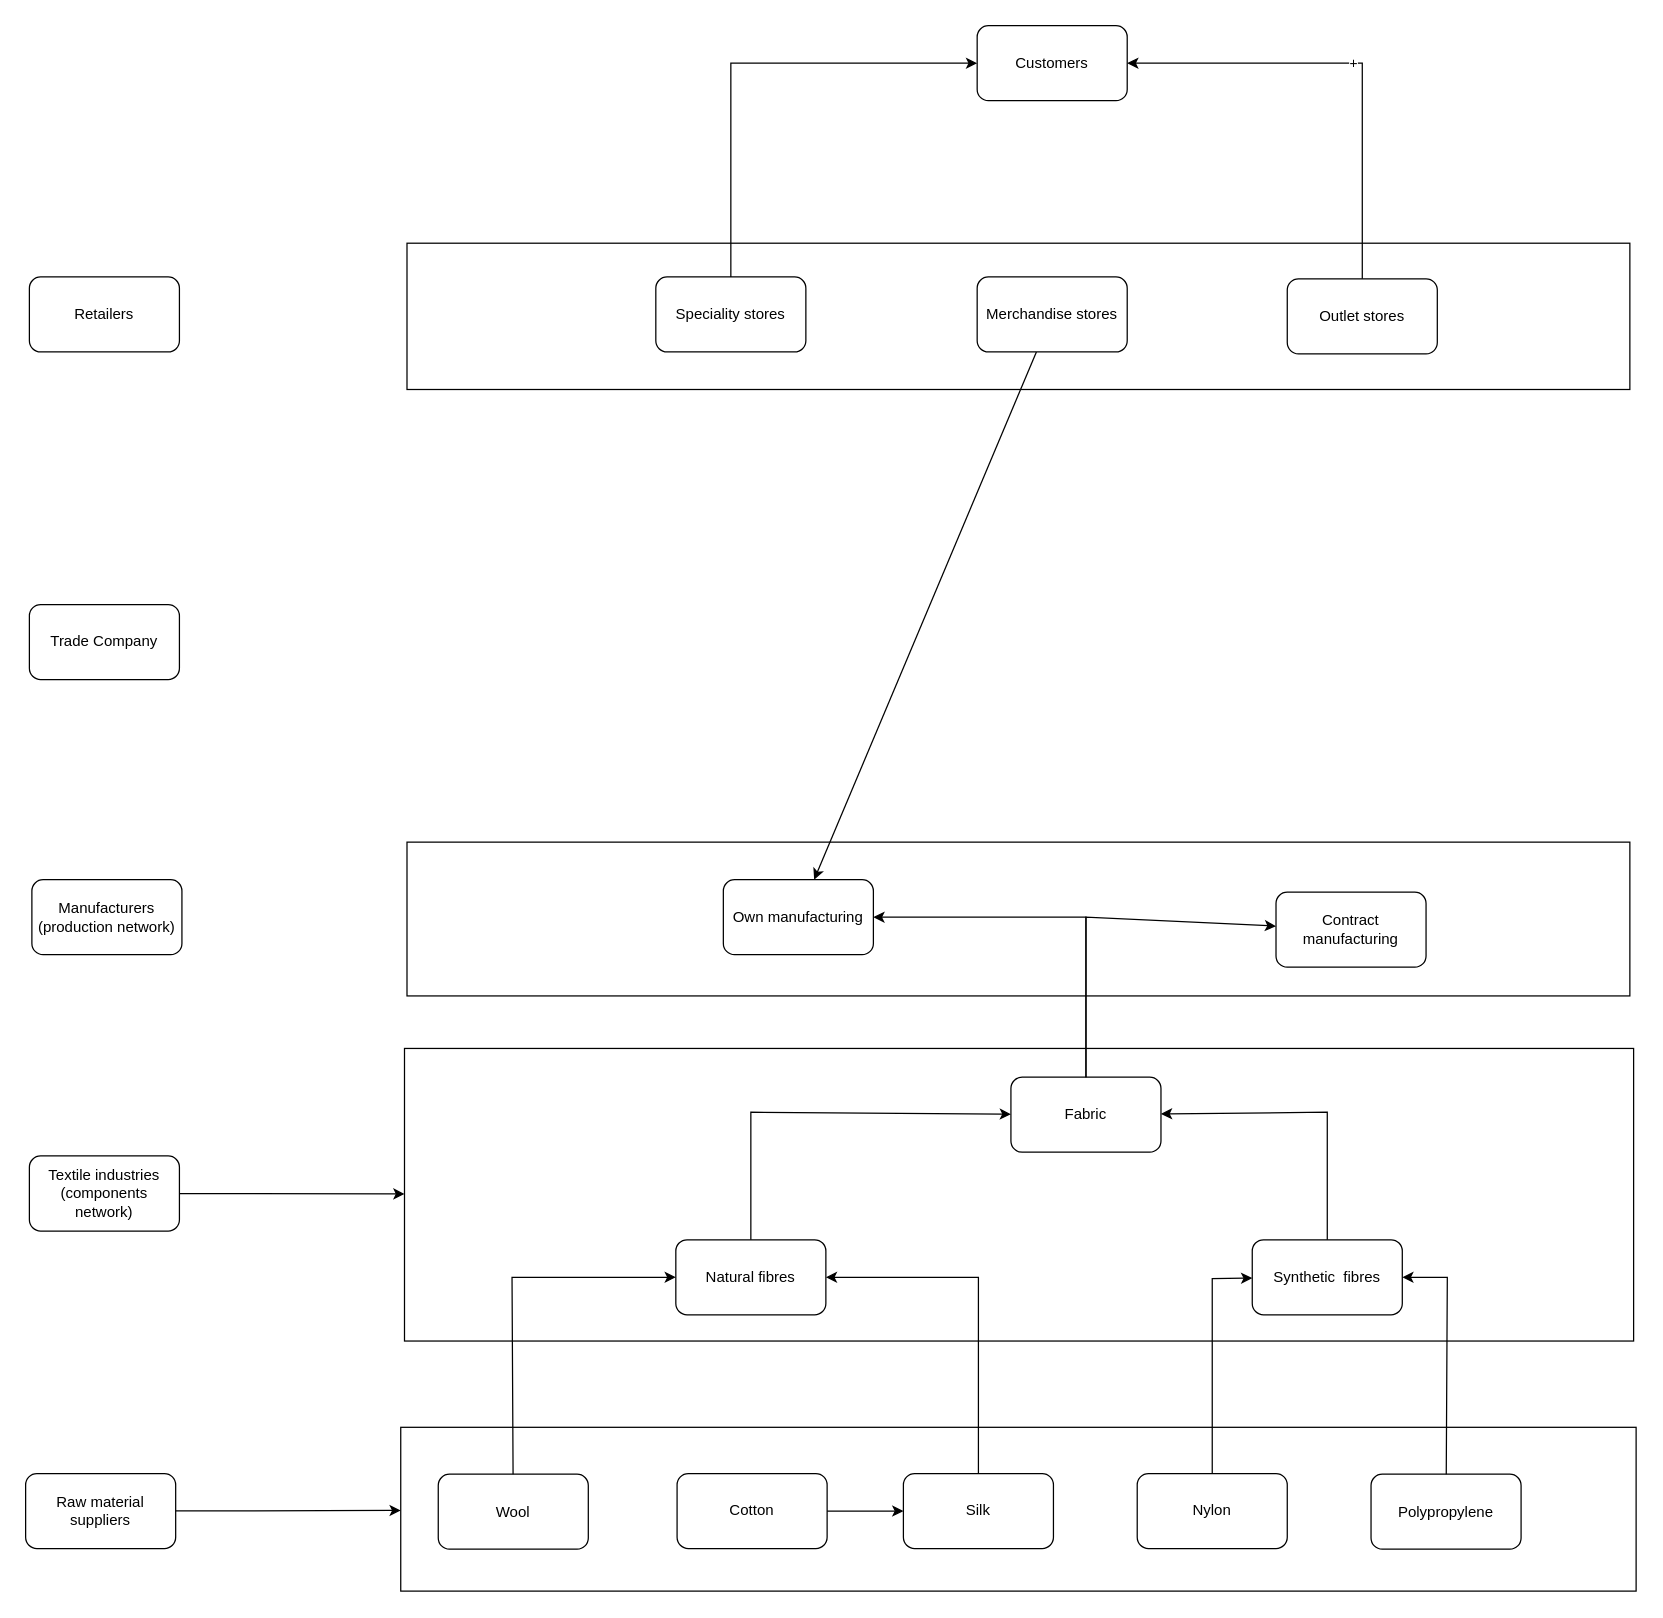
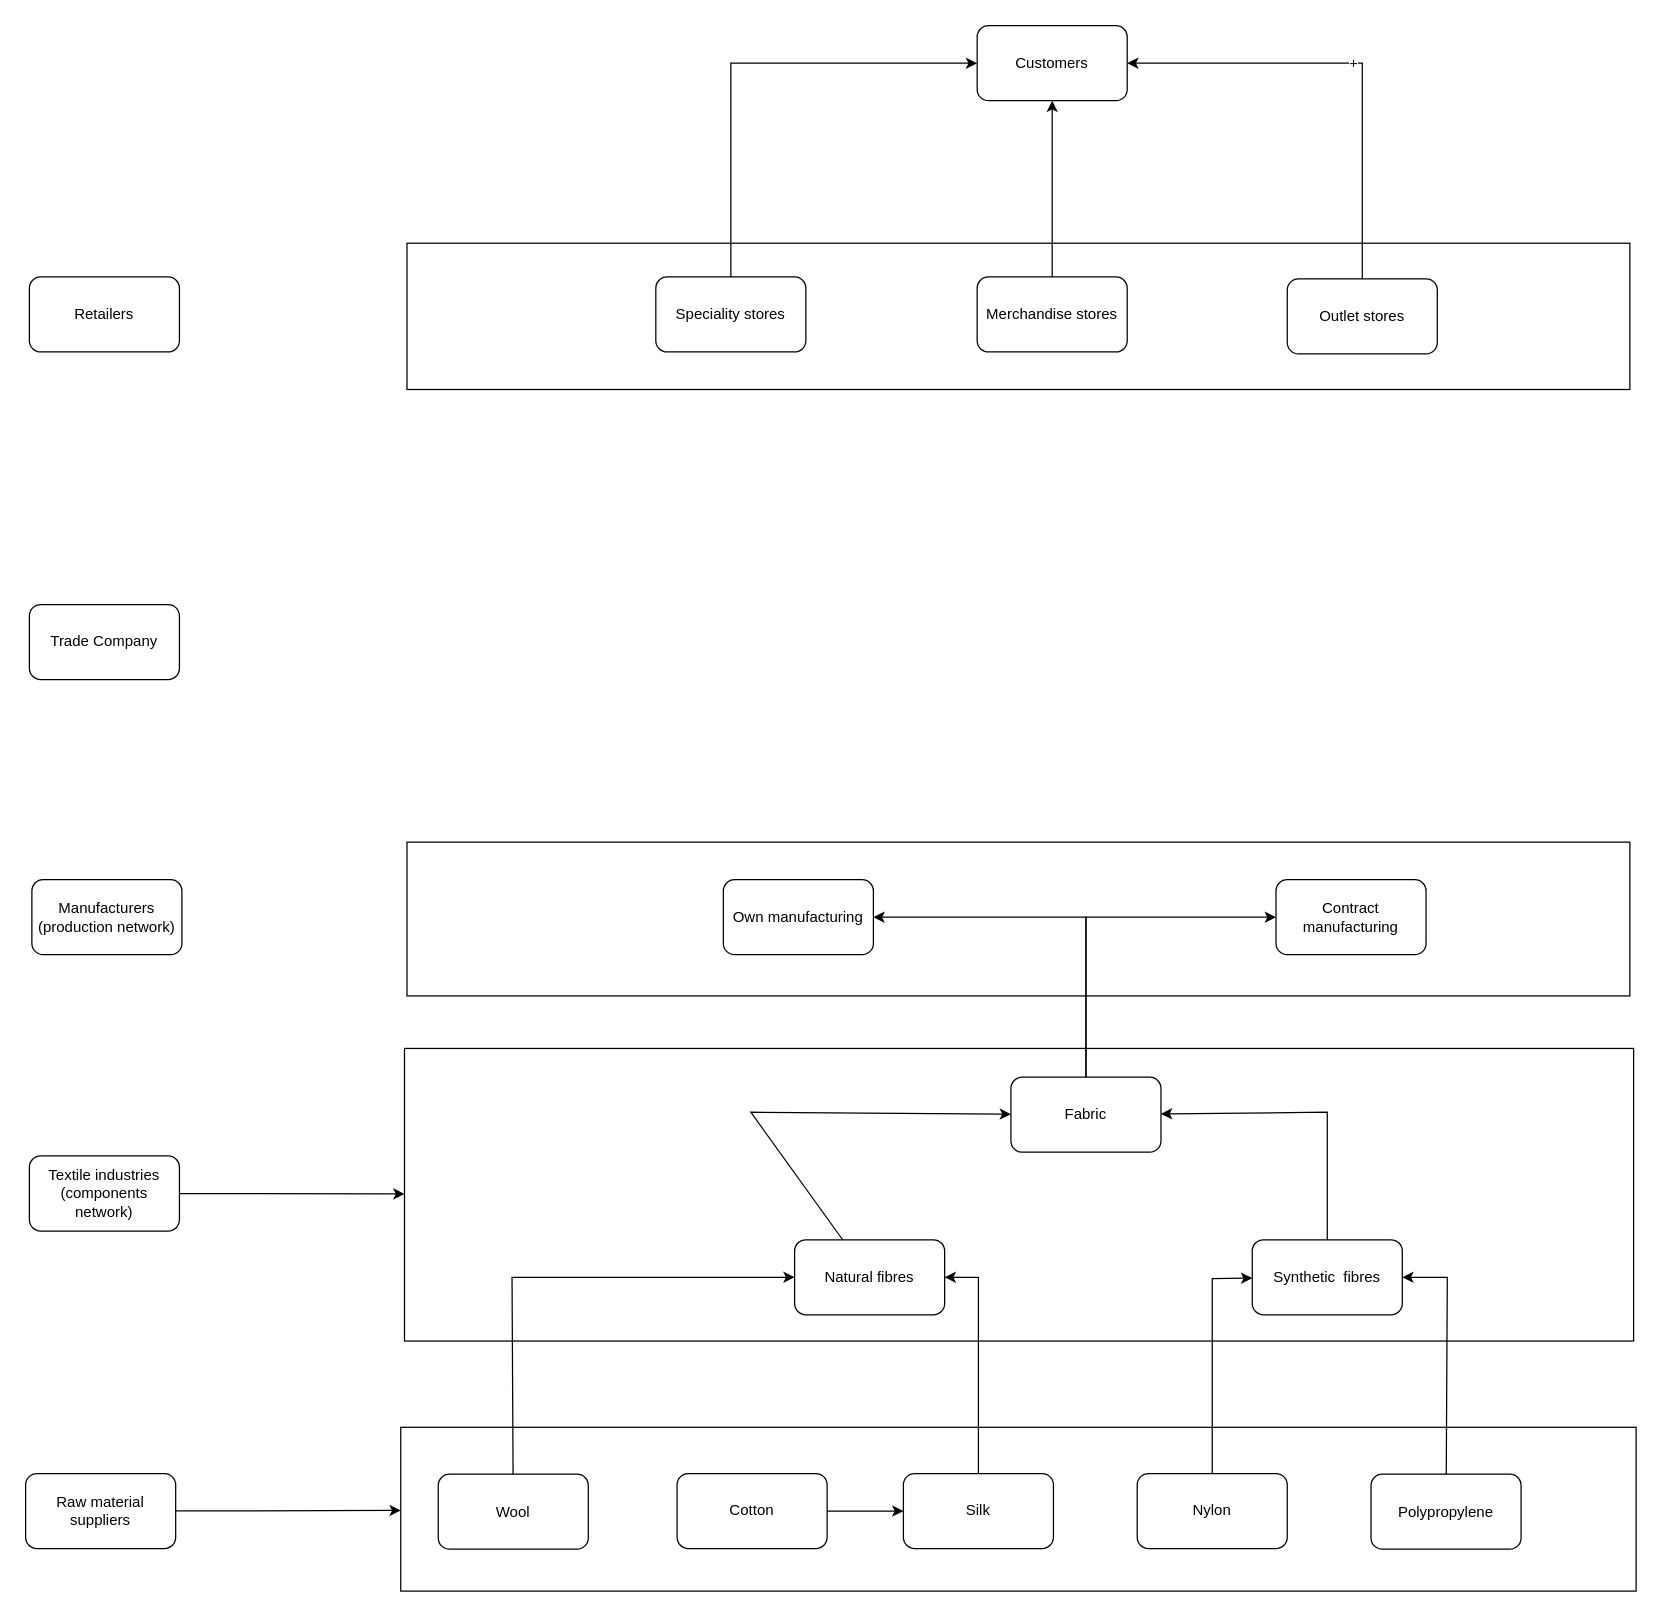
(927, 612) -> (1052, 193)
(1351, 929) -> (1351, 917)
(751, 1277) -> (869, 1277)
